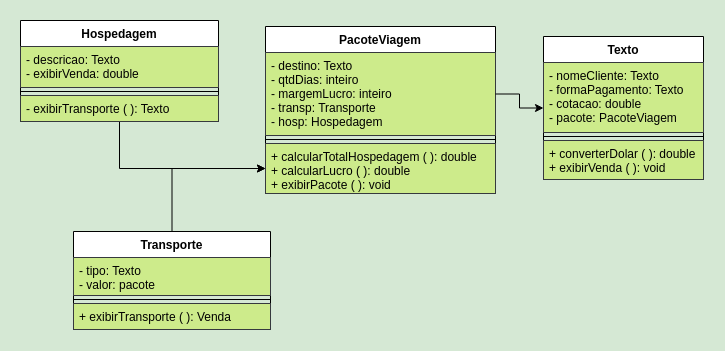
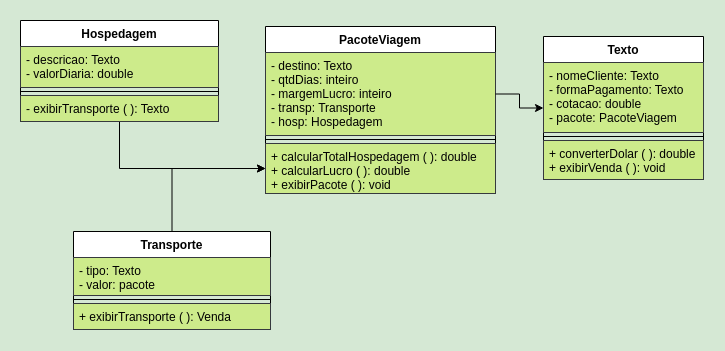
(80, 60) -> (80, 60)
